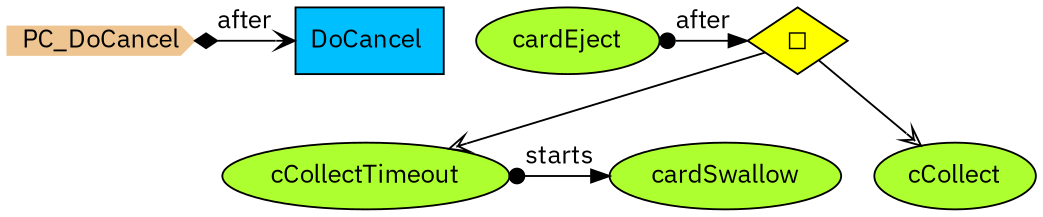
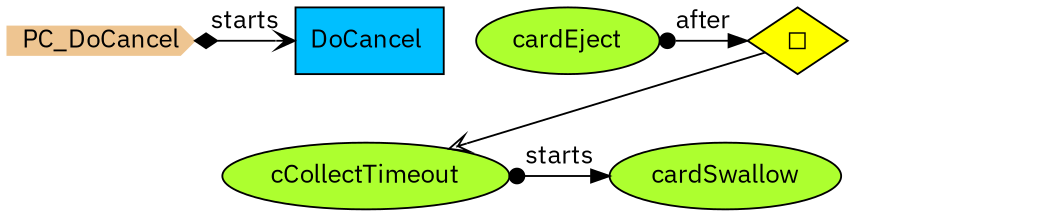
(245, 21) -> (245, 21)
(955, 176) -> none
